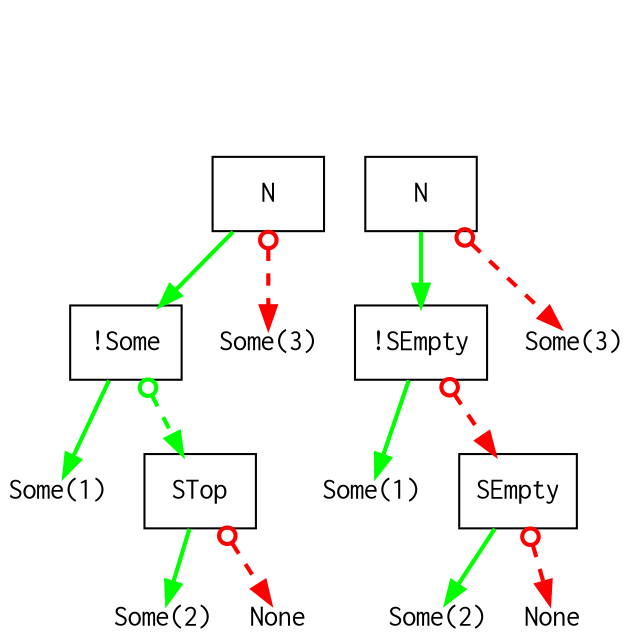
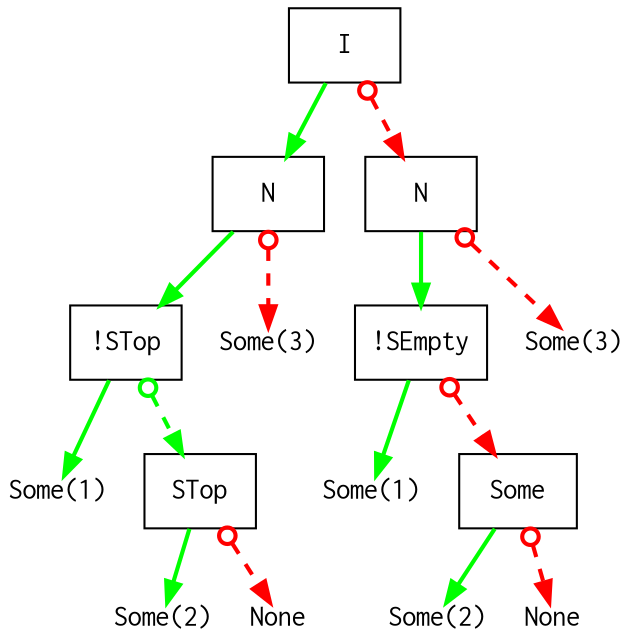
none -> (345, 45)
(126, 343) -> (126, 343)
(518, 491) -> (518, 491)
